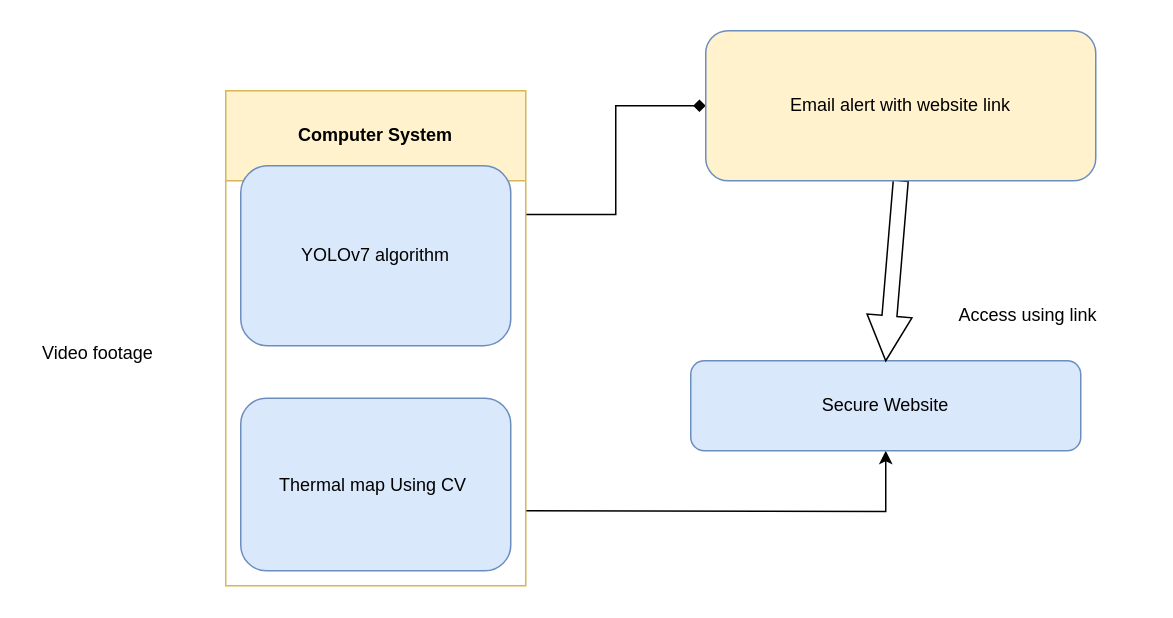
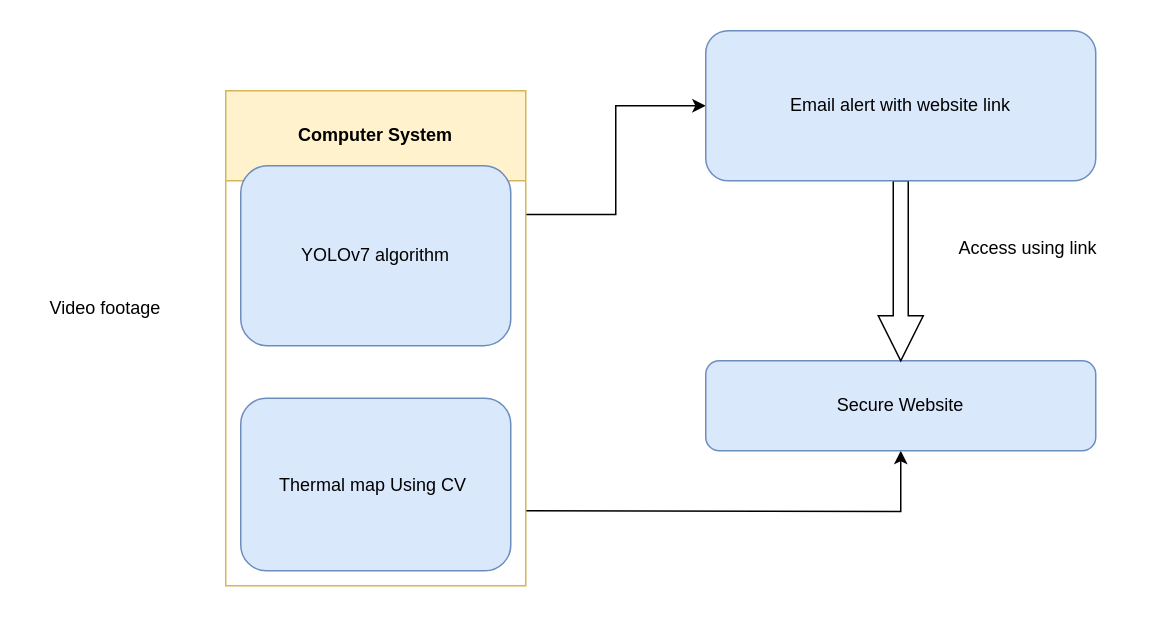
(693, 106) -> (694, 106)
(901, 106) -> (901, 106)
(1028, 316) -> (1028, 248)
(98, 353) -> (106, 308)
(886, 406) -> (901, 406)
